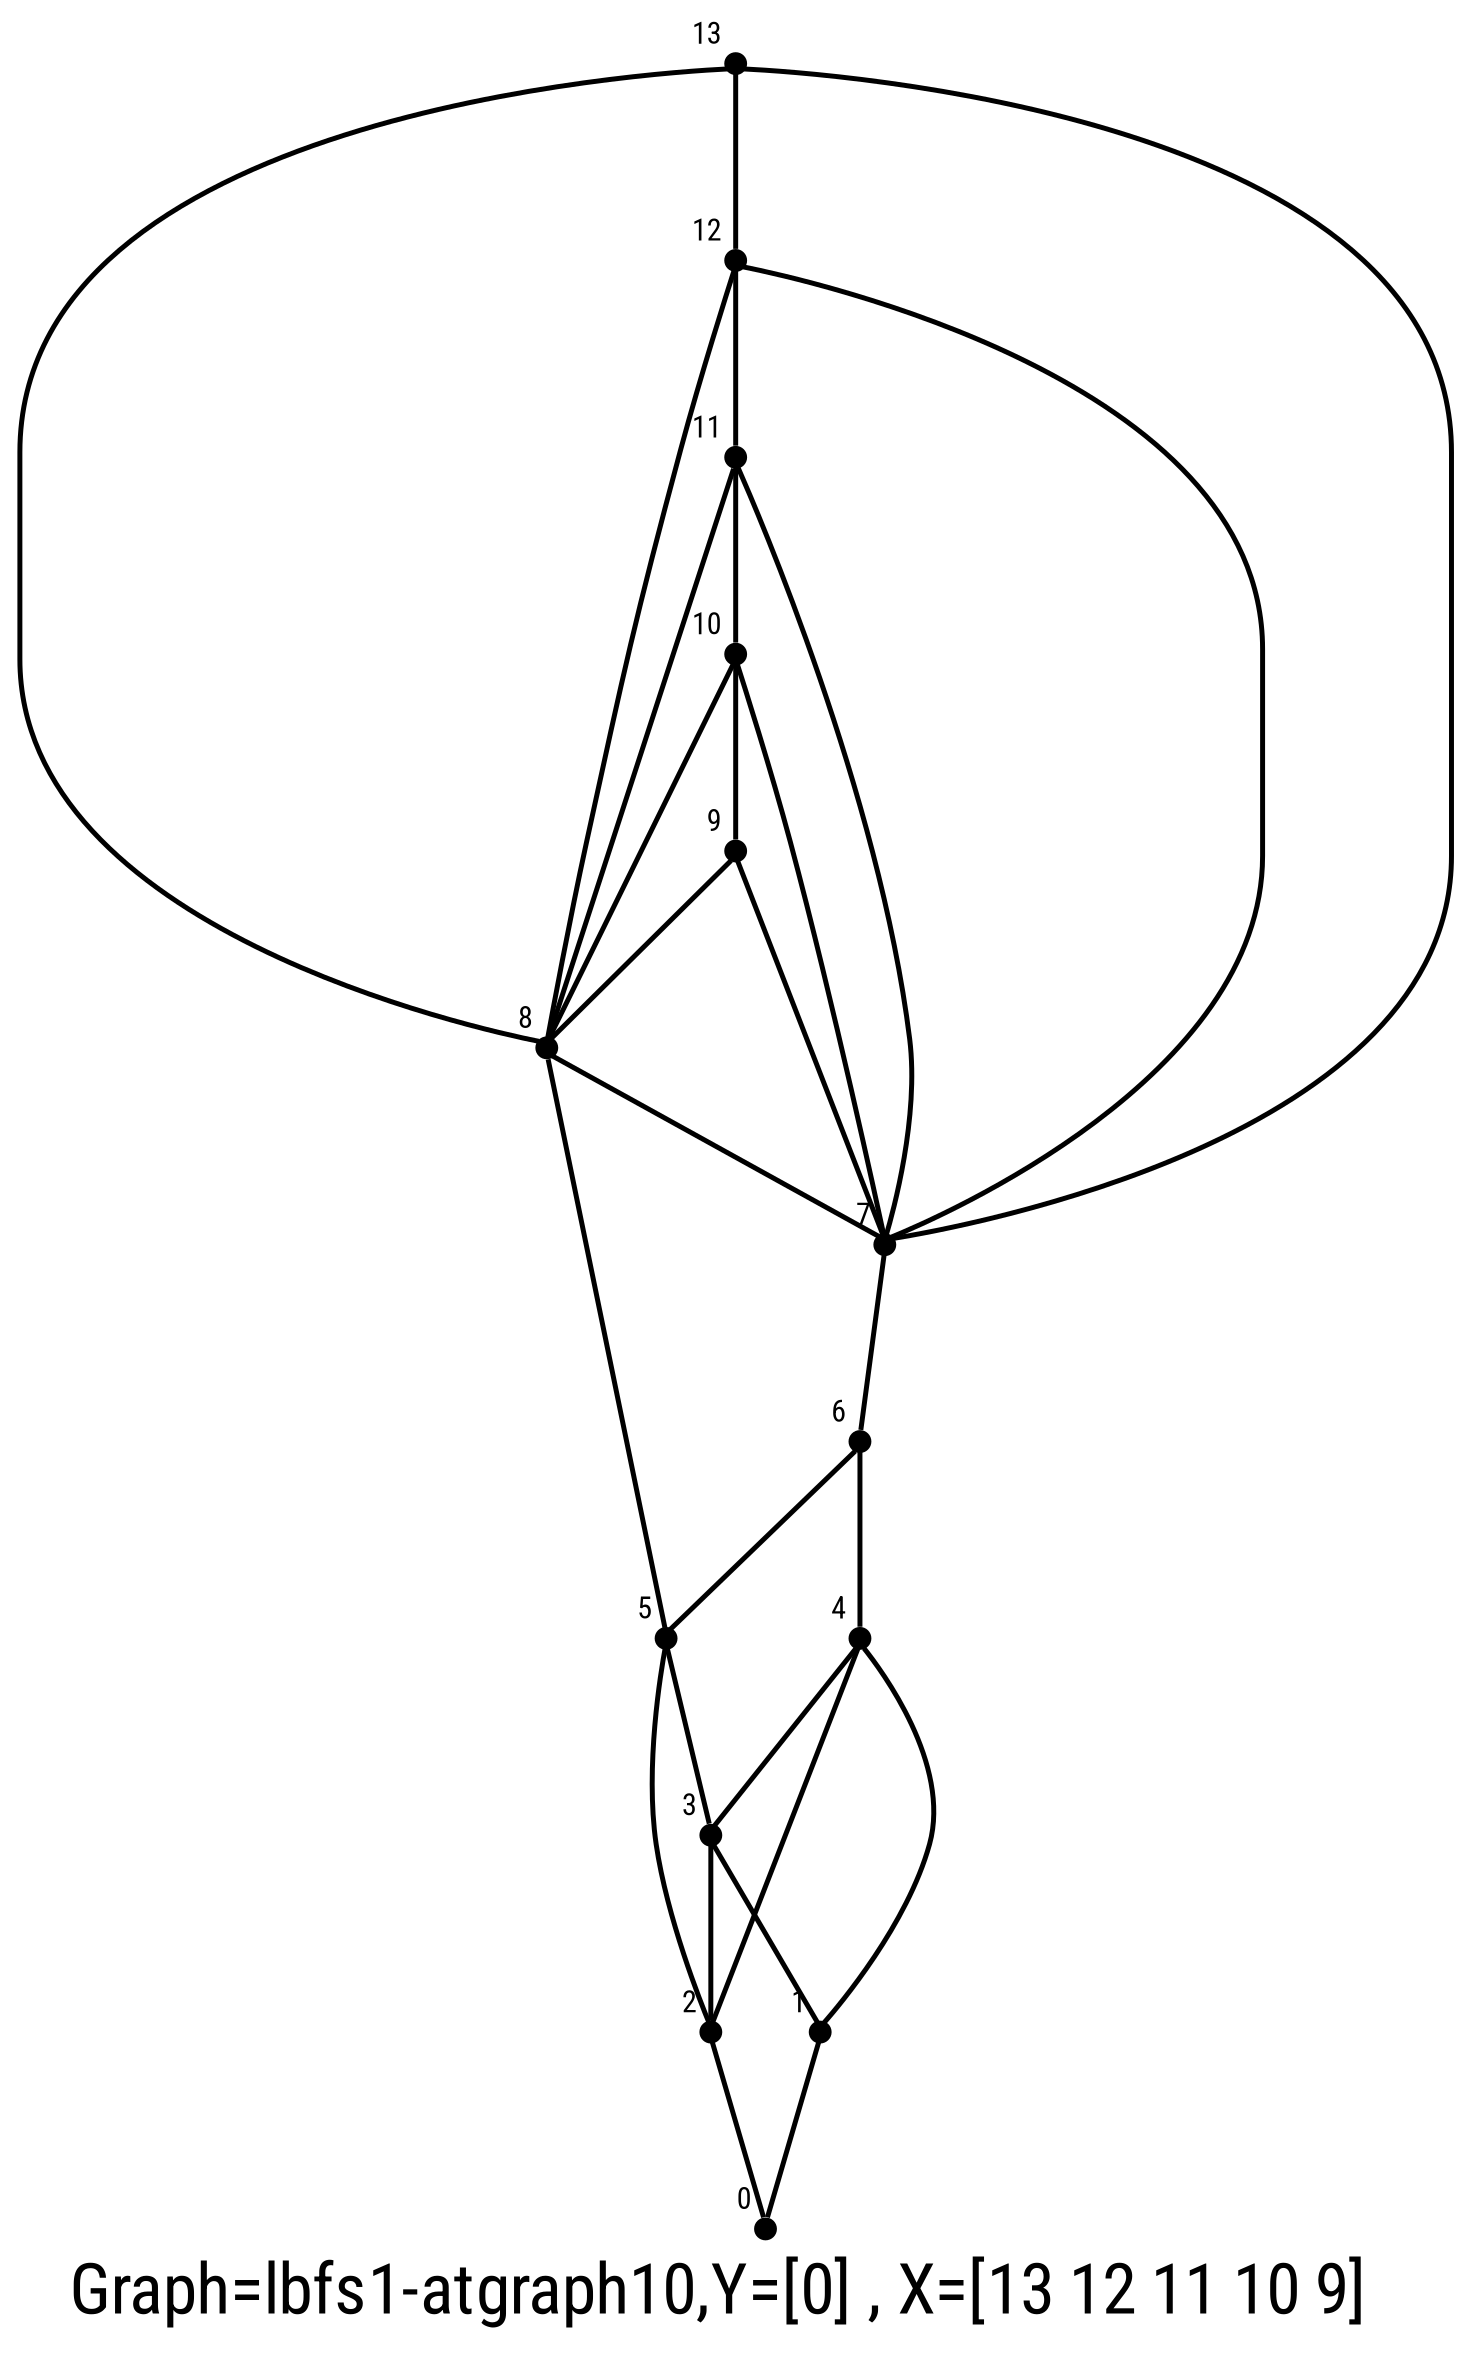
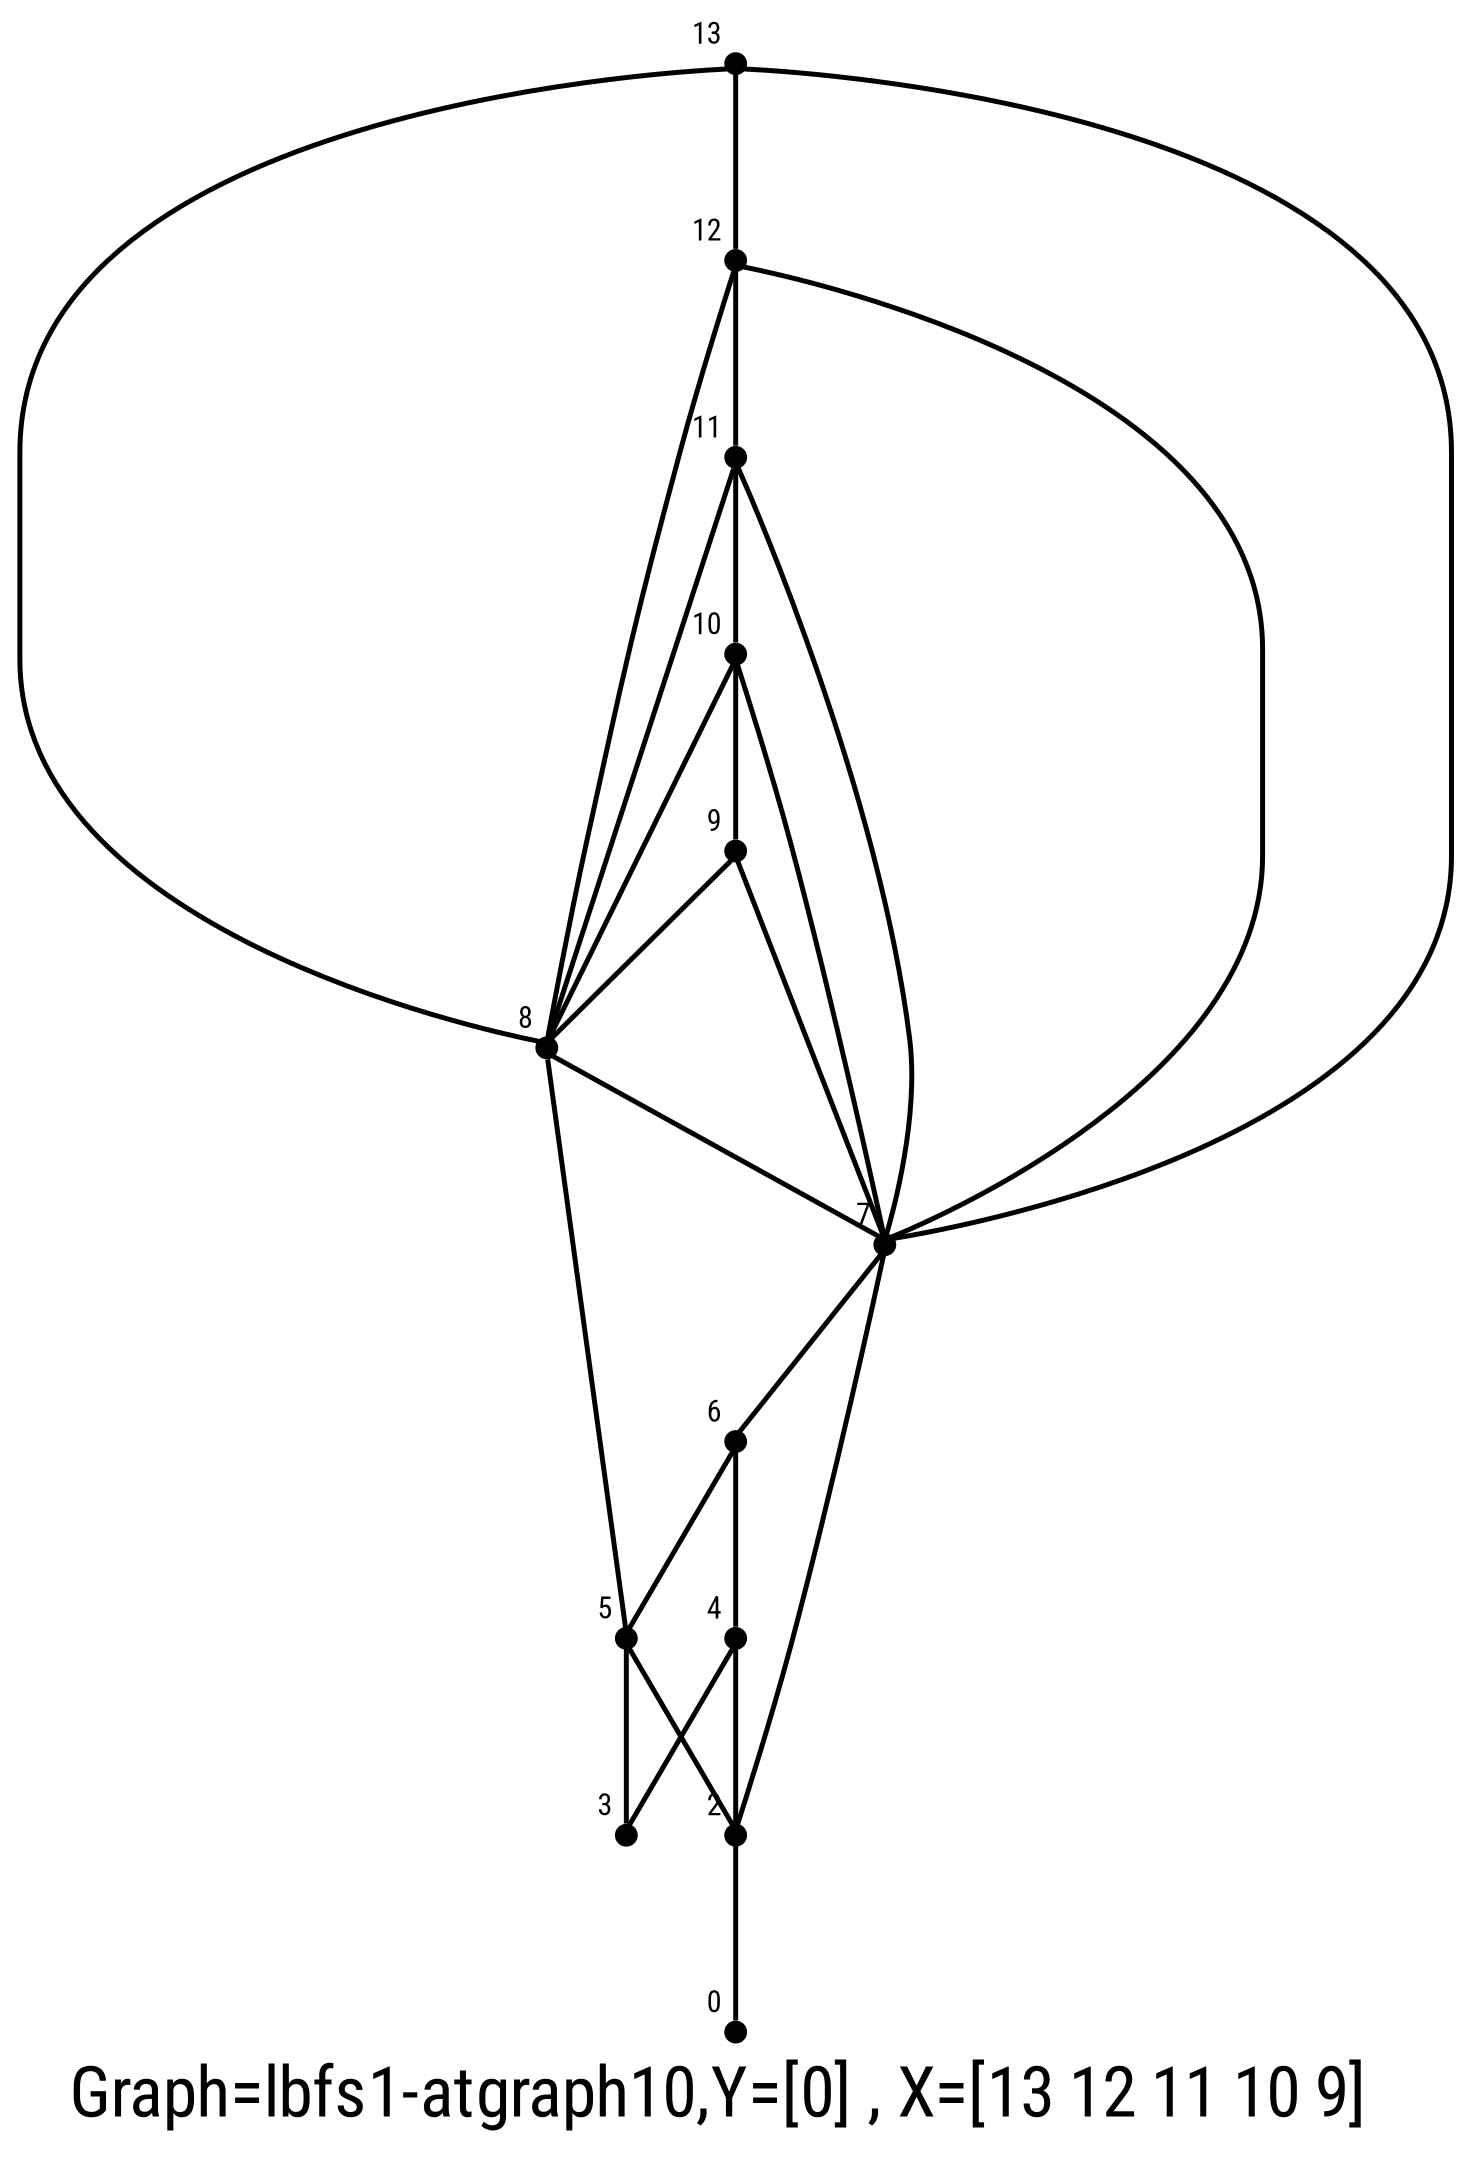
(711, 1933) -> (817, 1541)
(820, 2032) -> none
